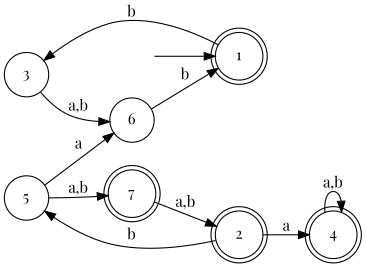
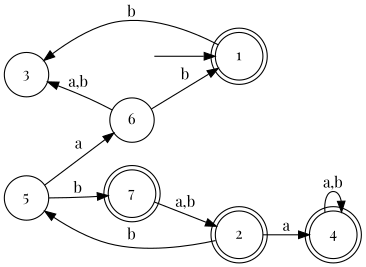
(66, 114) -> (85, 97)
(78, 189) -> (78, 189)
